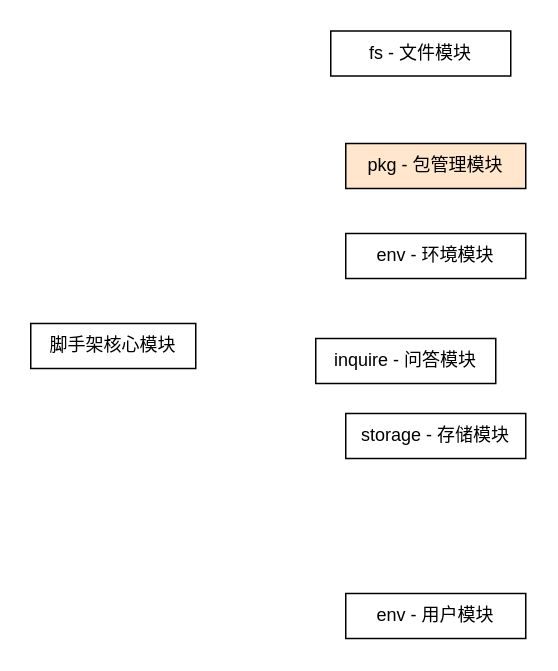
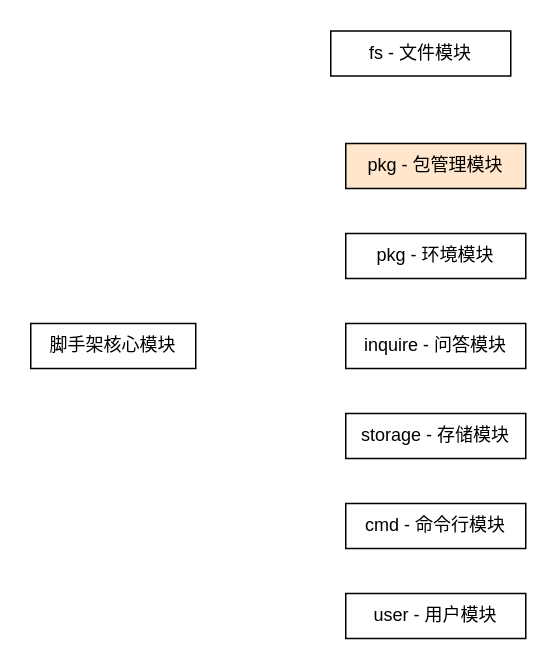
(436, 256) -> (436, 256)
(406, 361) -> (436, 346)
none -> (436, 526)
(436, 616) -> (436, 616)
